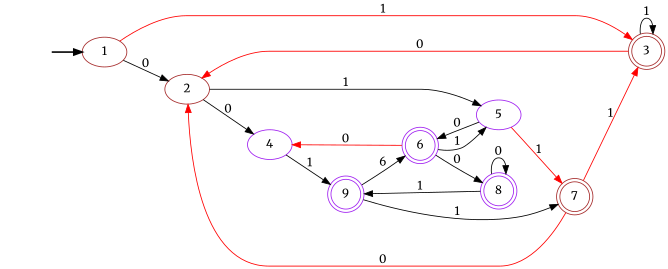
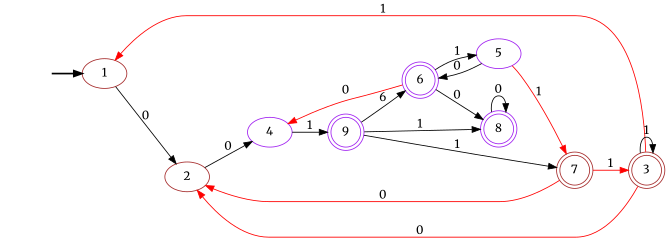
(372, 16) -> (426, 16)
(342, 89) -> none
(427, 192) -> (418, 131)
